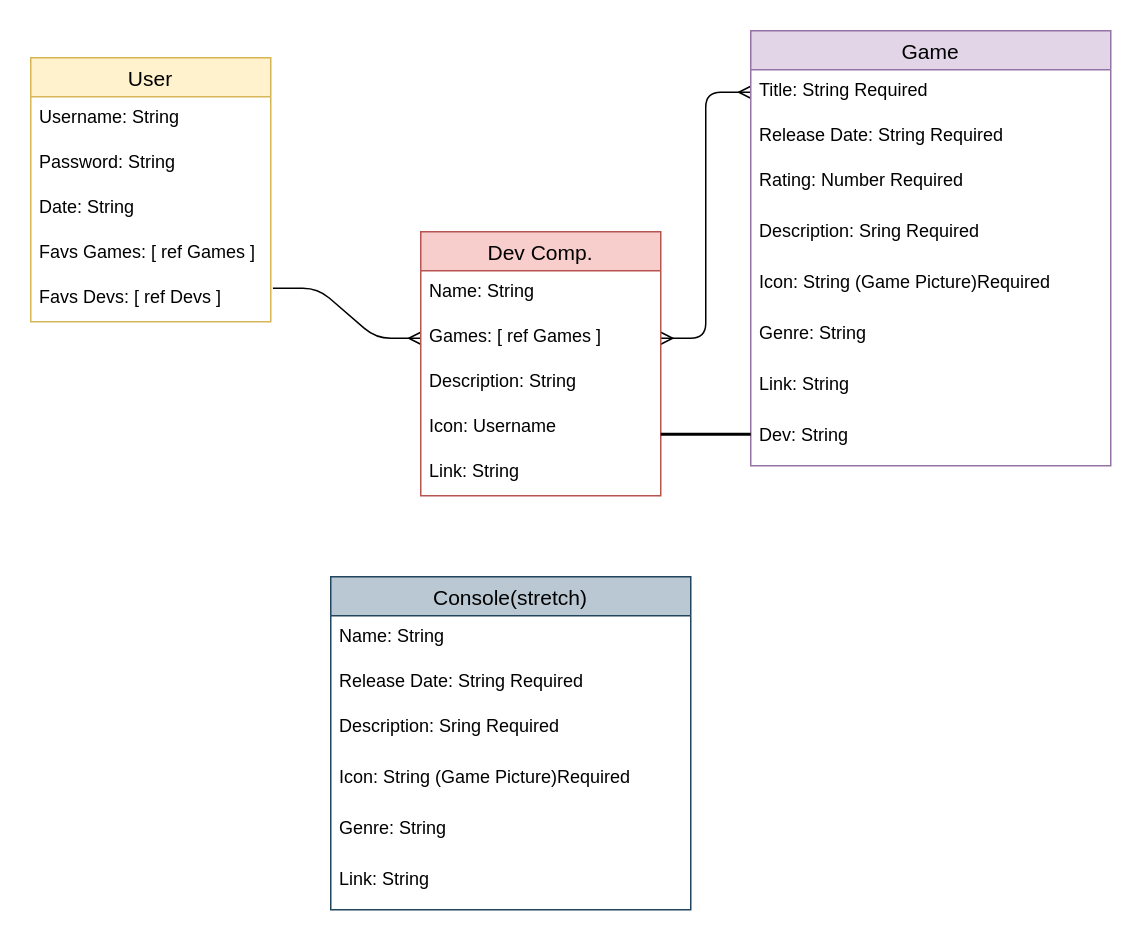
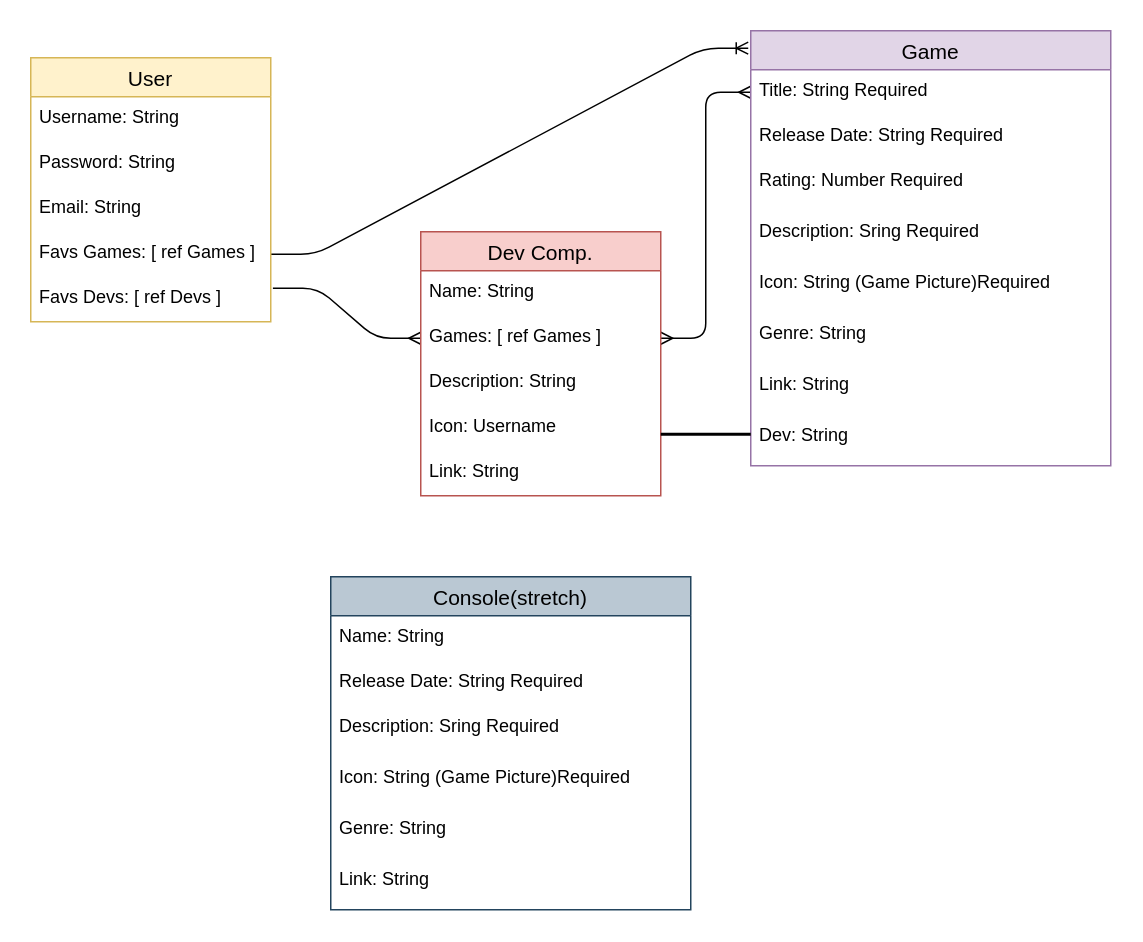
none -> (509, 151)
(92, 207) -> (93, 207)
